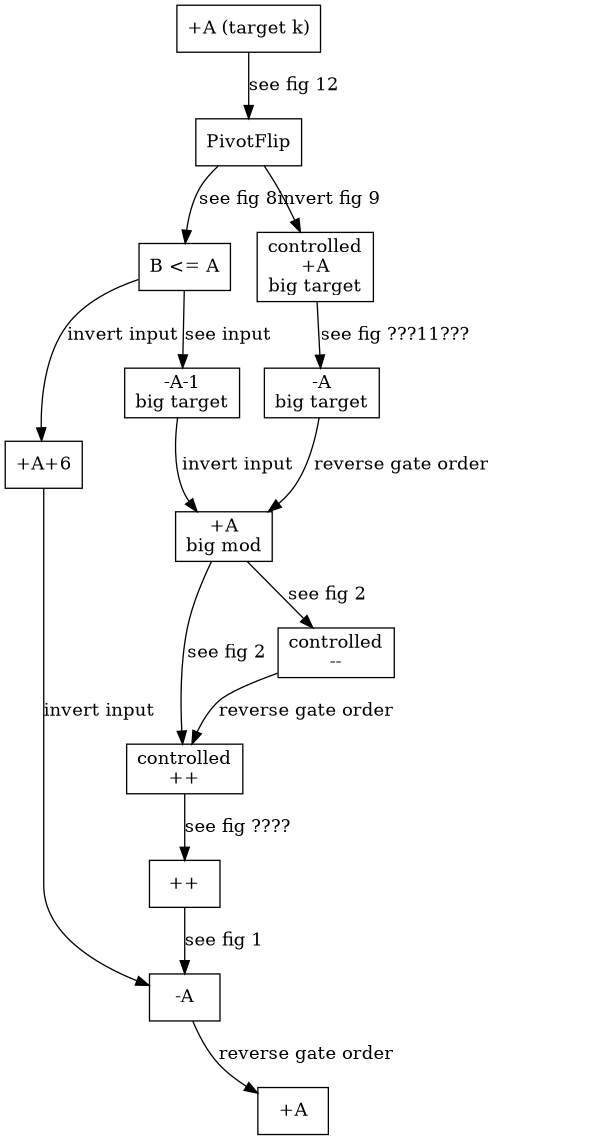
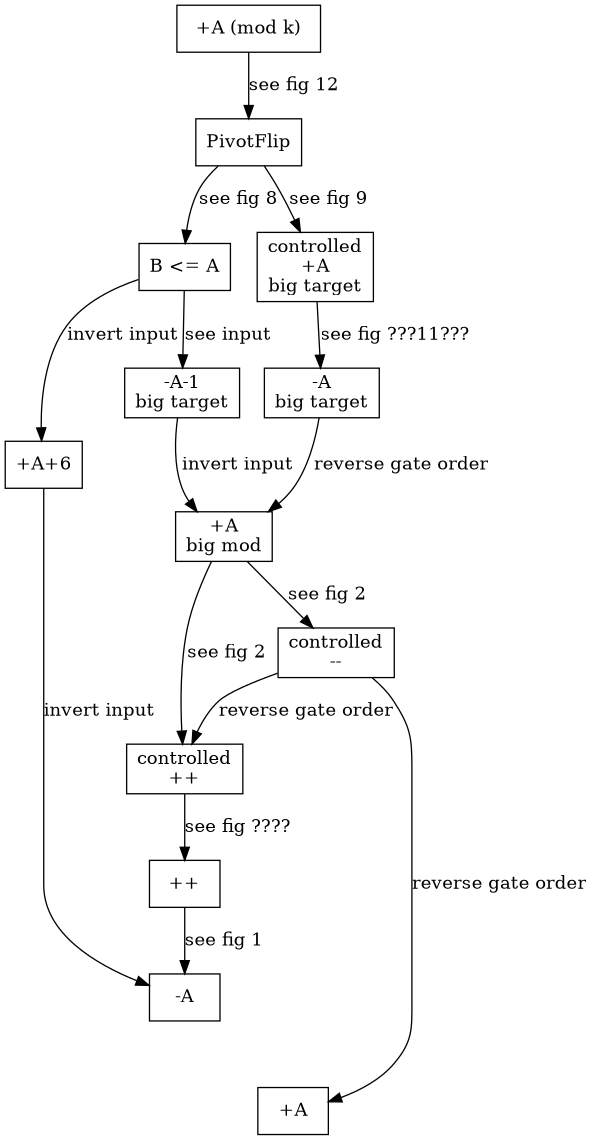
(249, 29) -> (249, 29)
(329, 199) -> (329, 199)
(214, 1058) -> (412, 899)
